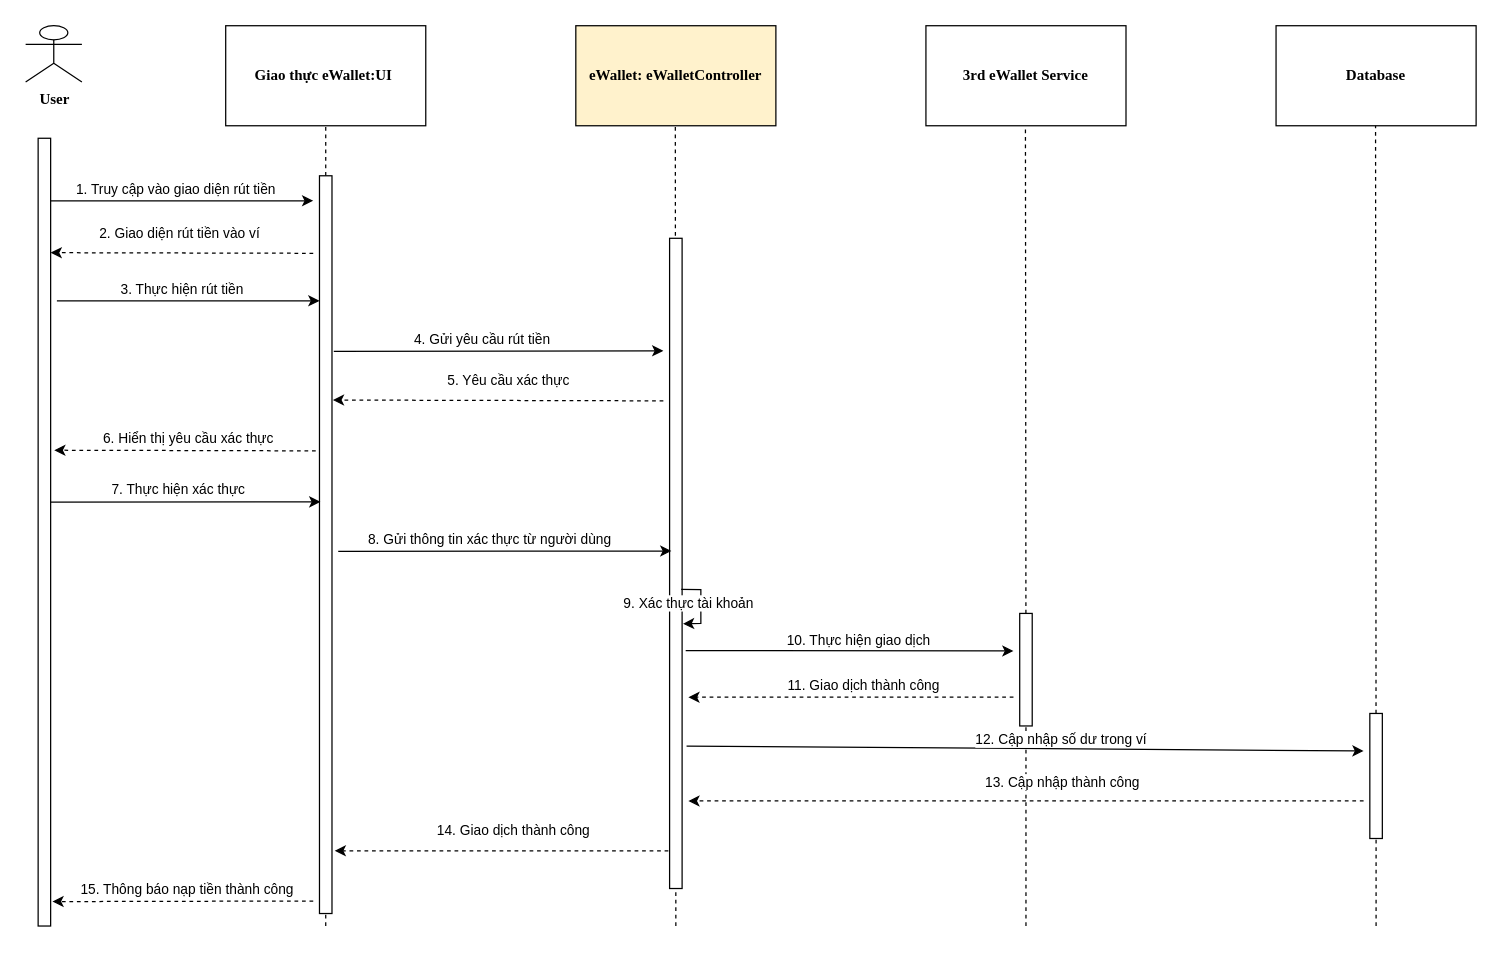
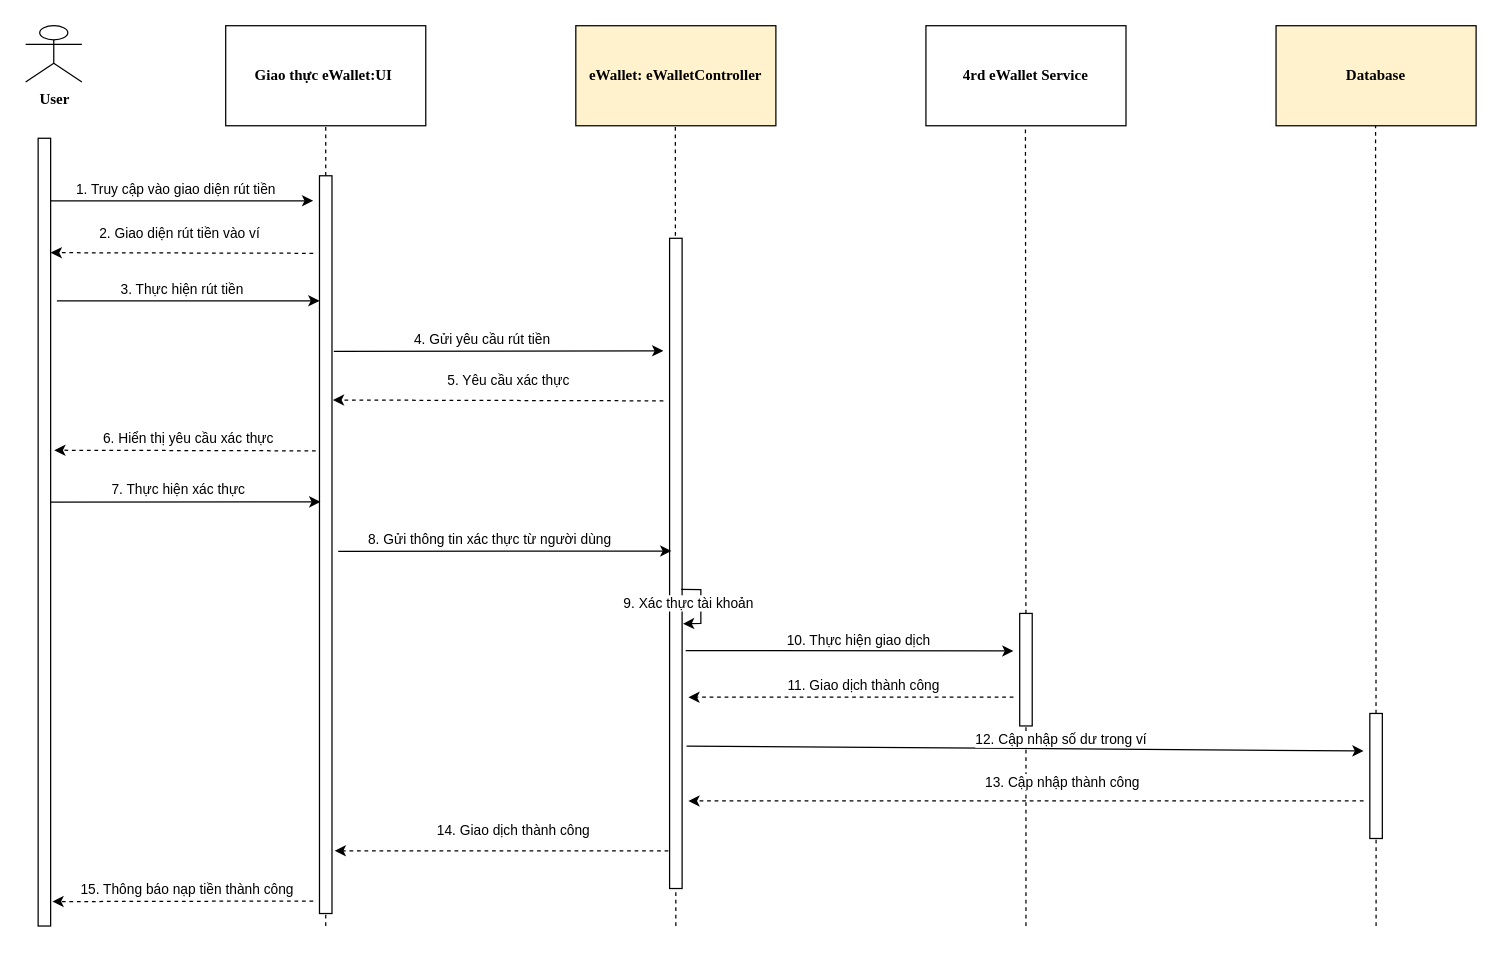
(1026, 76) -> (1026, 76)
(1376, 76) -> (1376, 76)
